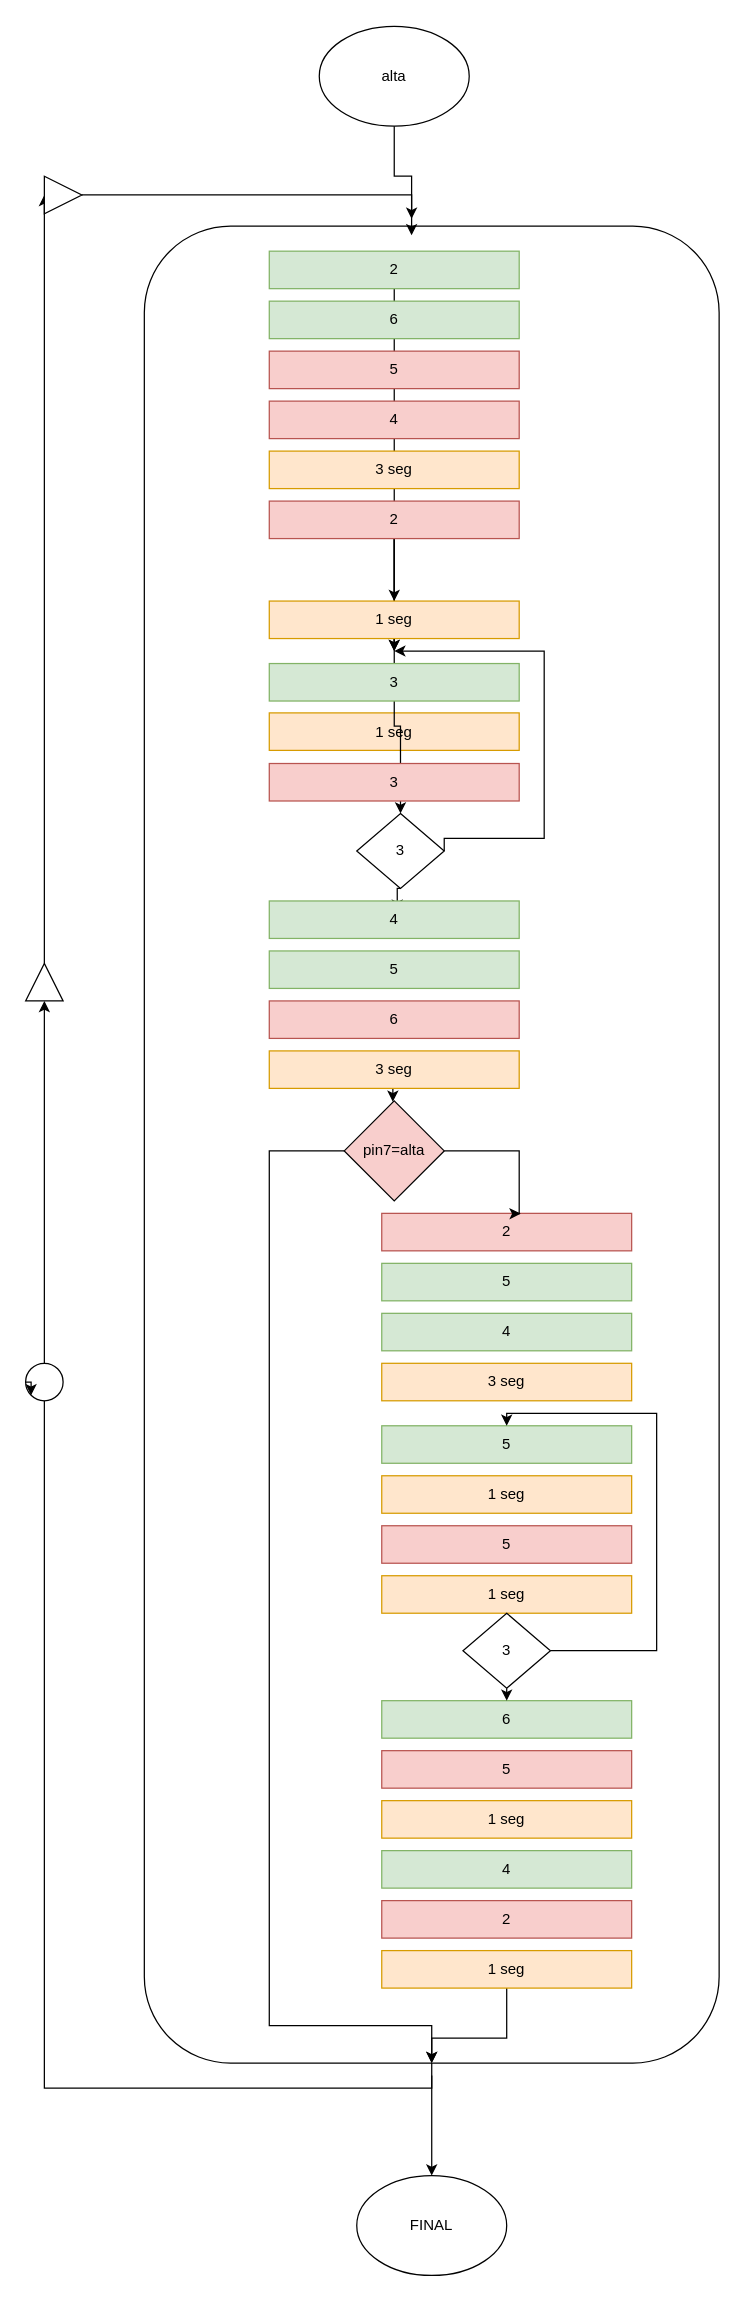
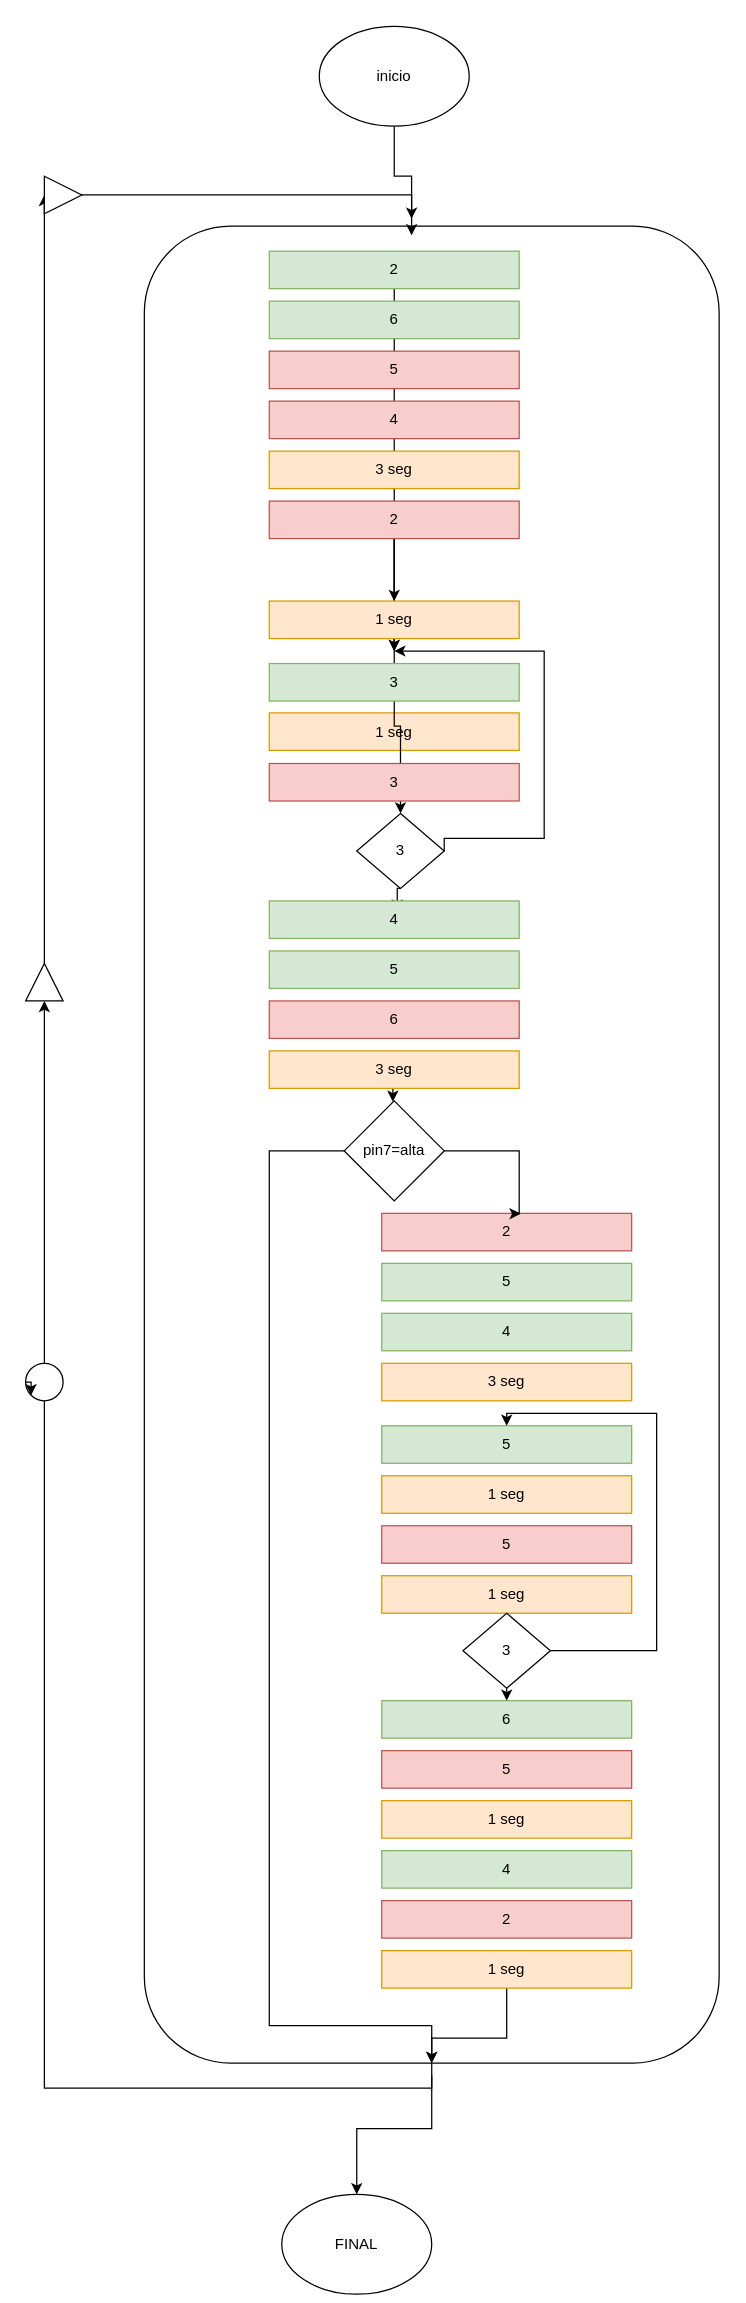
(394, 76) -> (394, 76)
(394, 1151) -> (394, 1151)
(432, 2226) -> (357, 2244)
